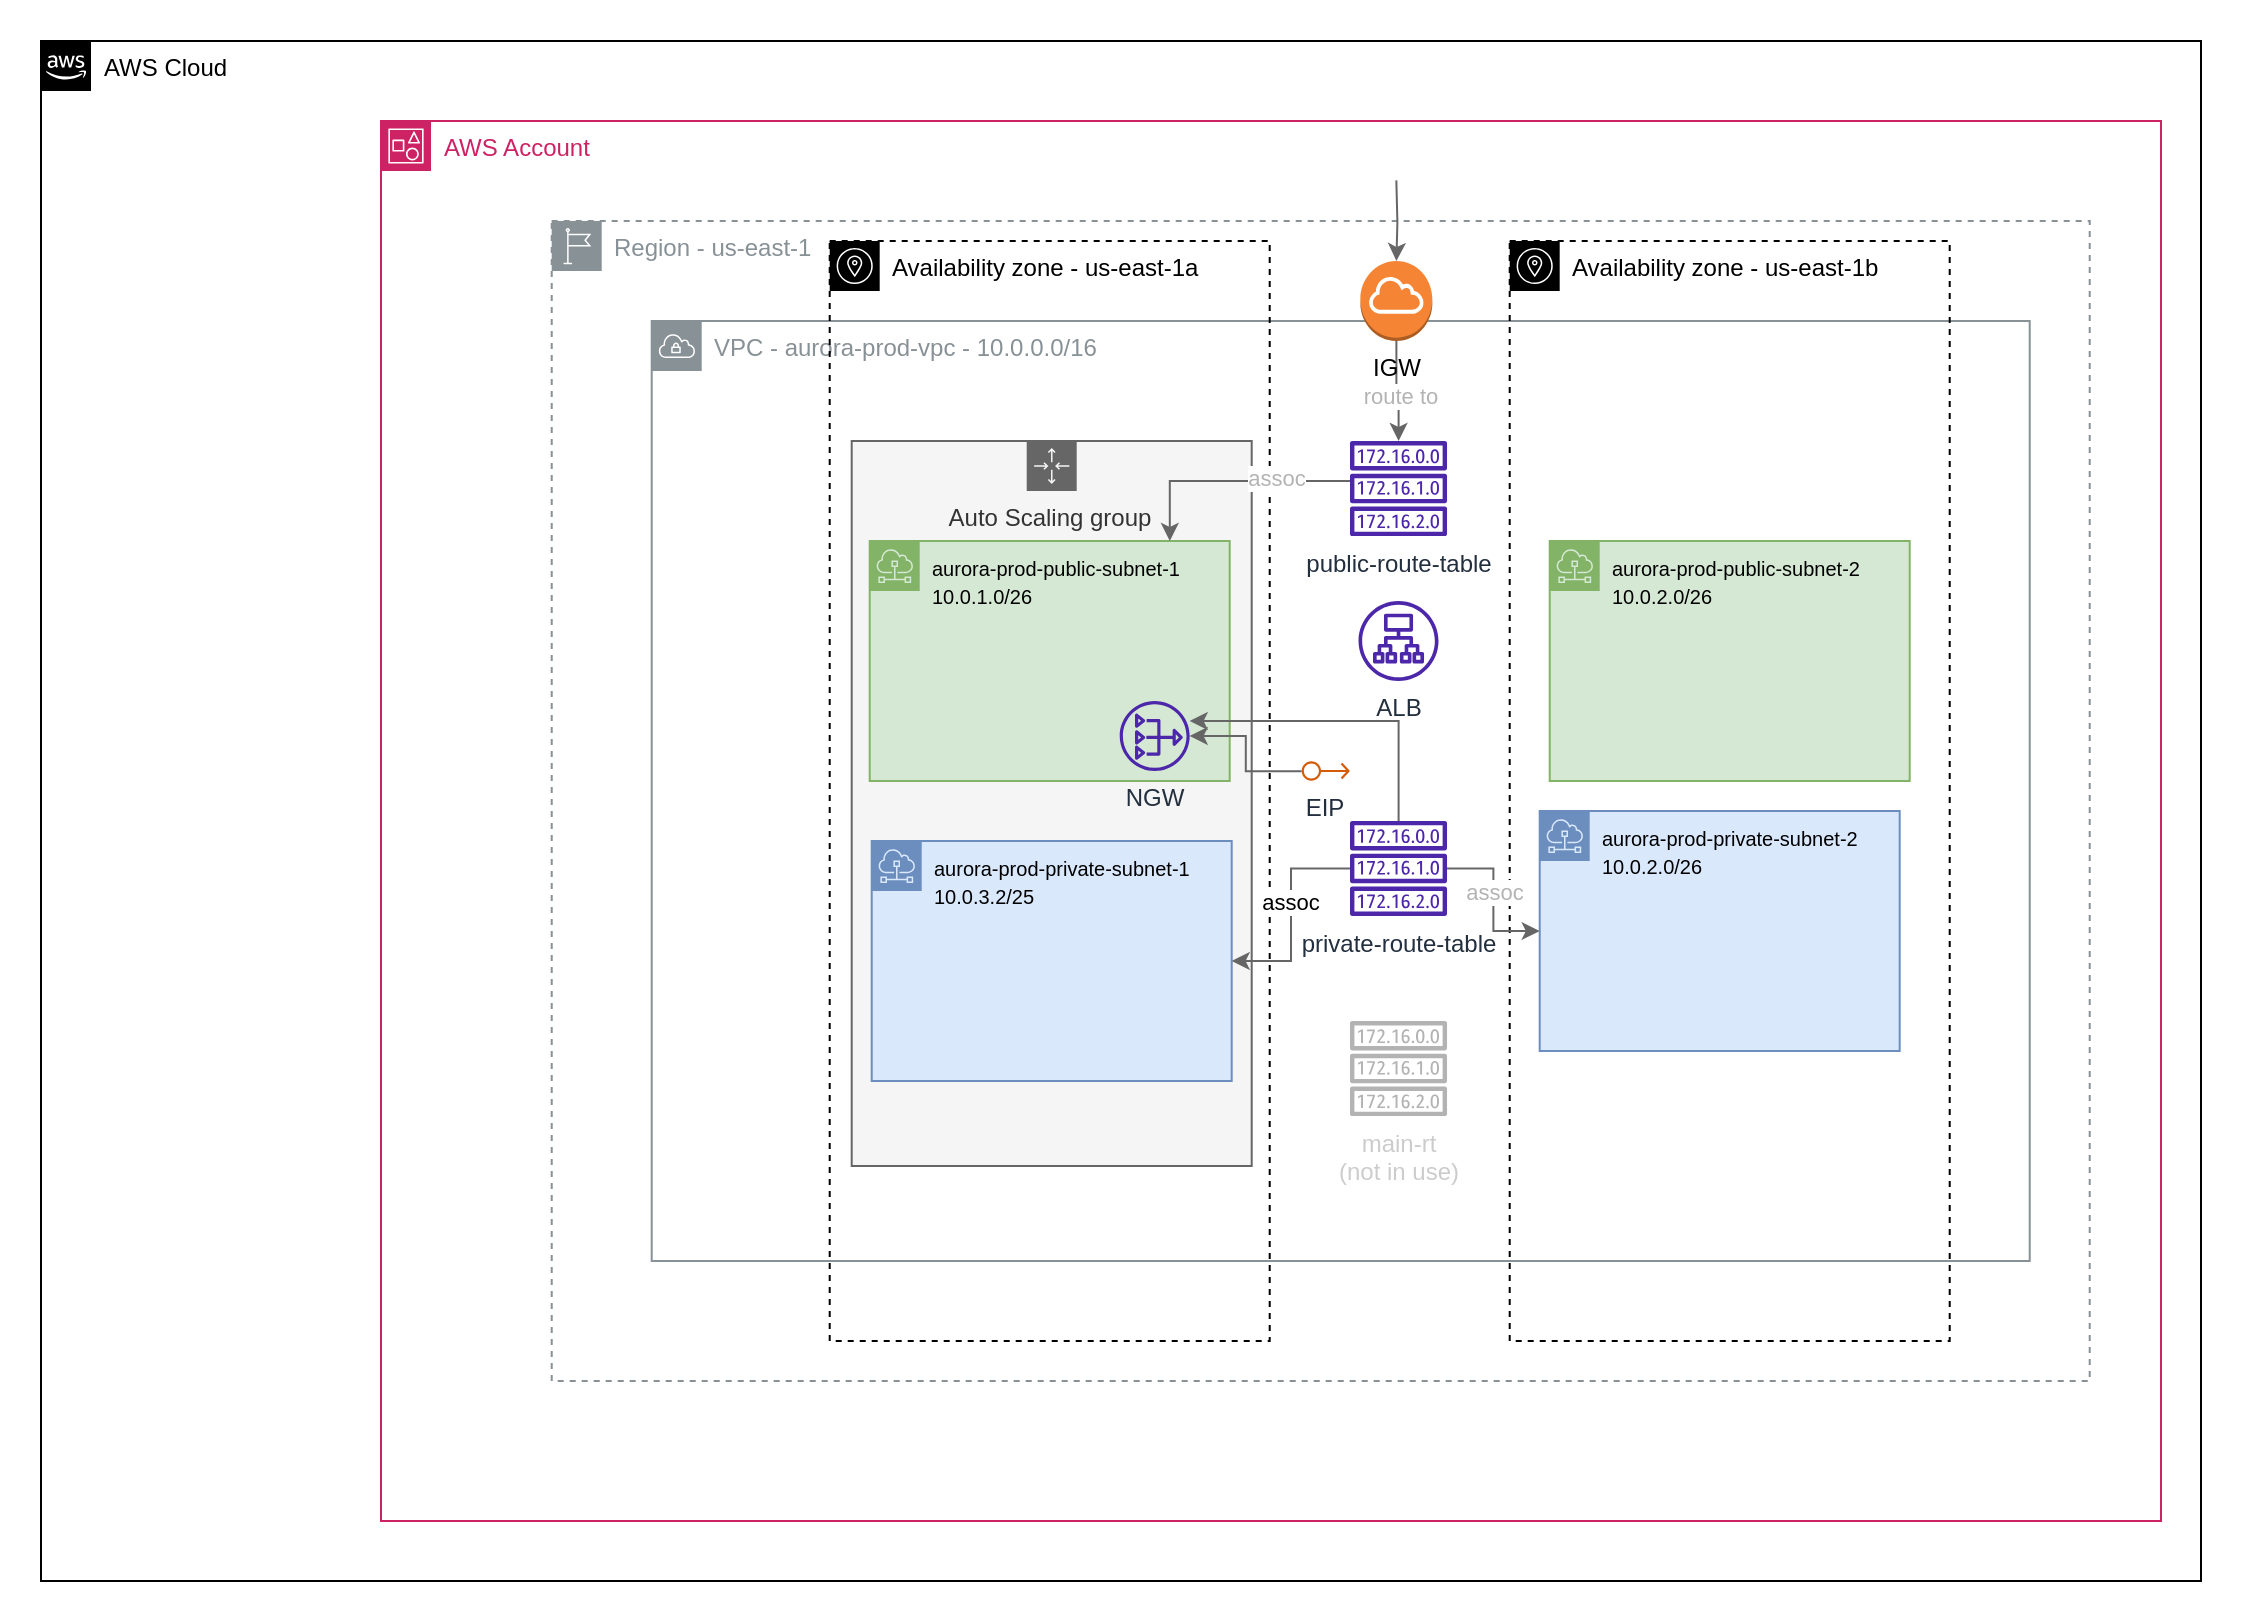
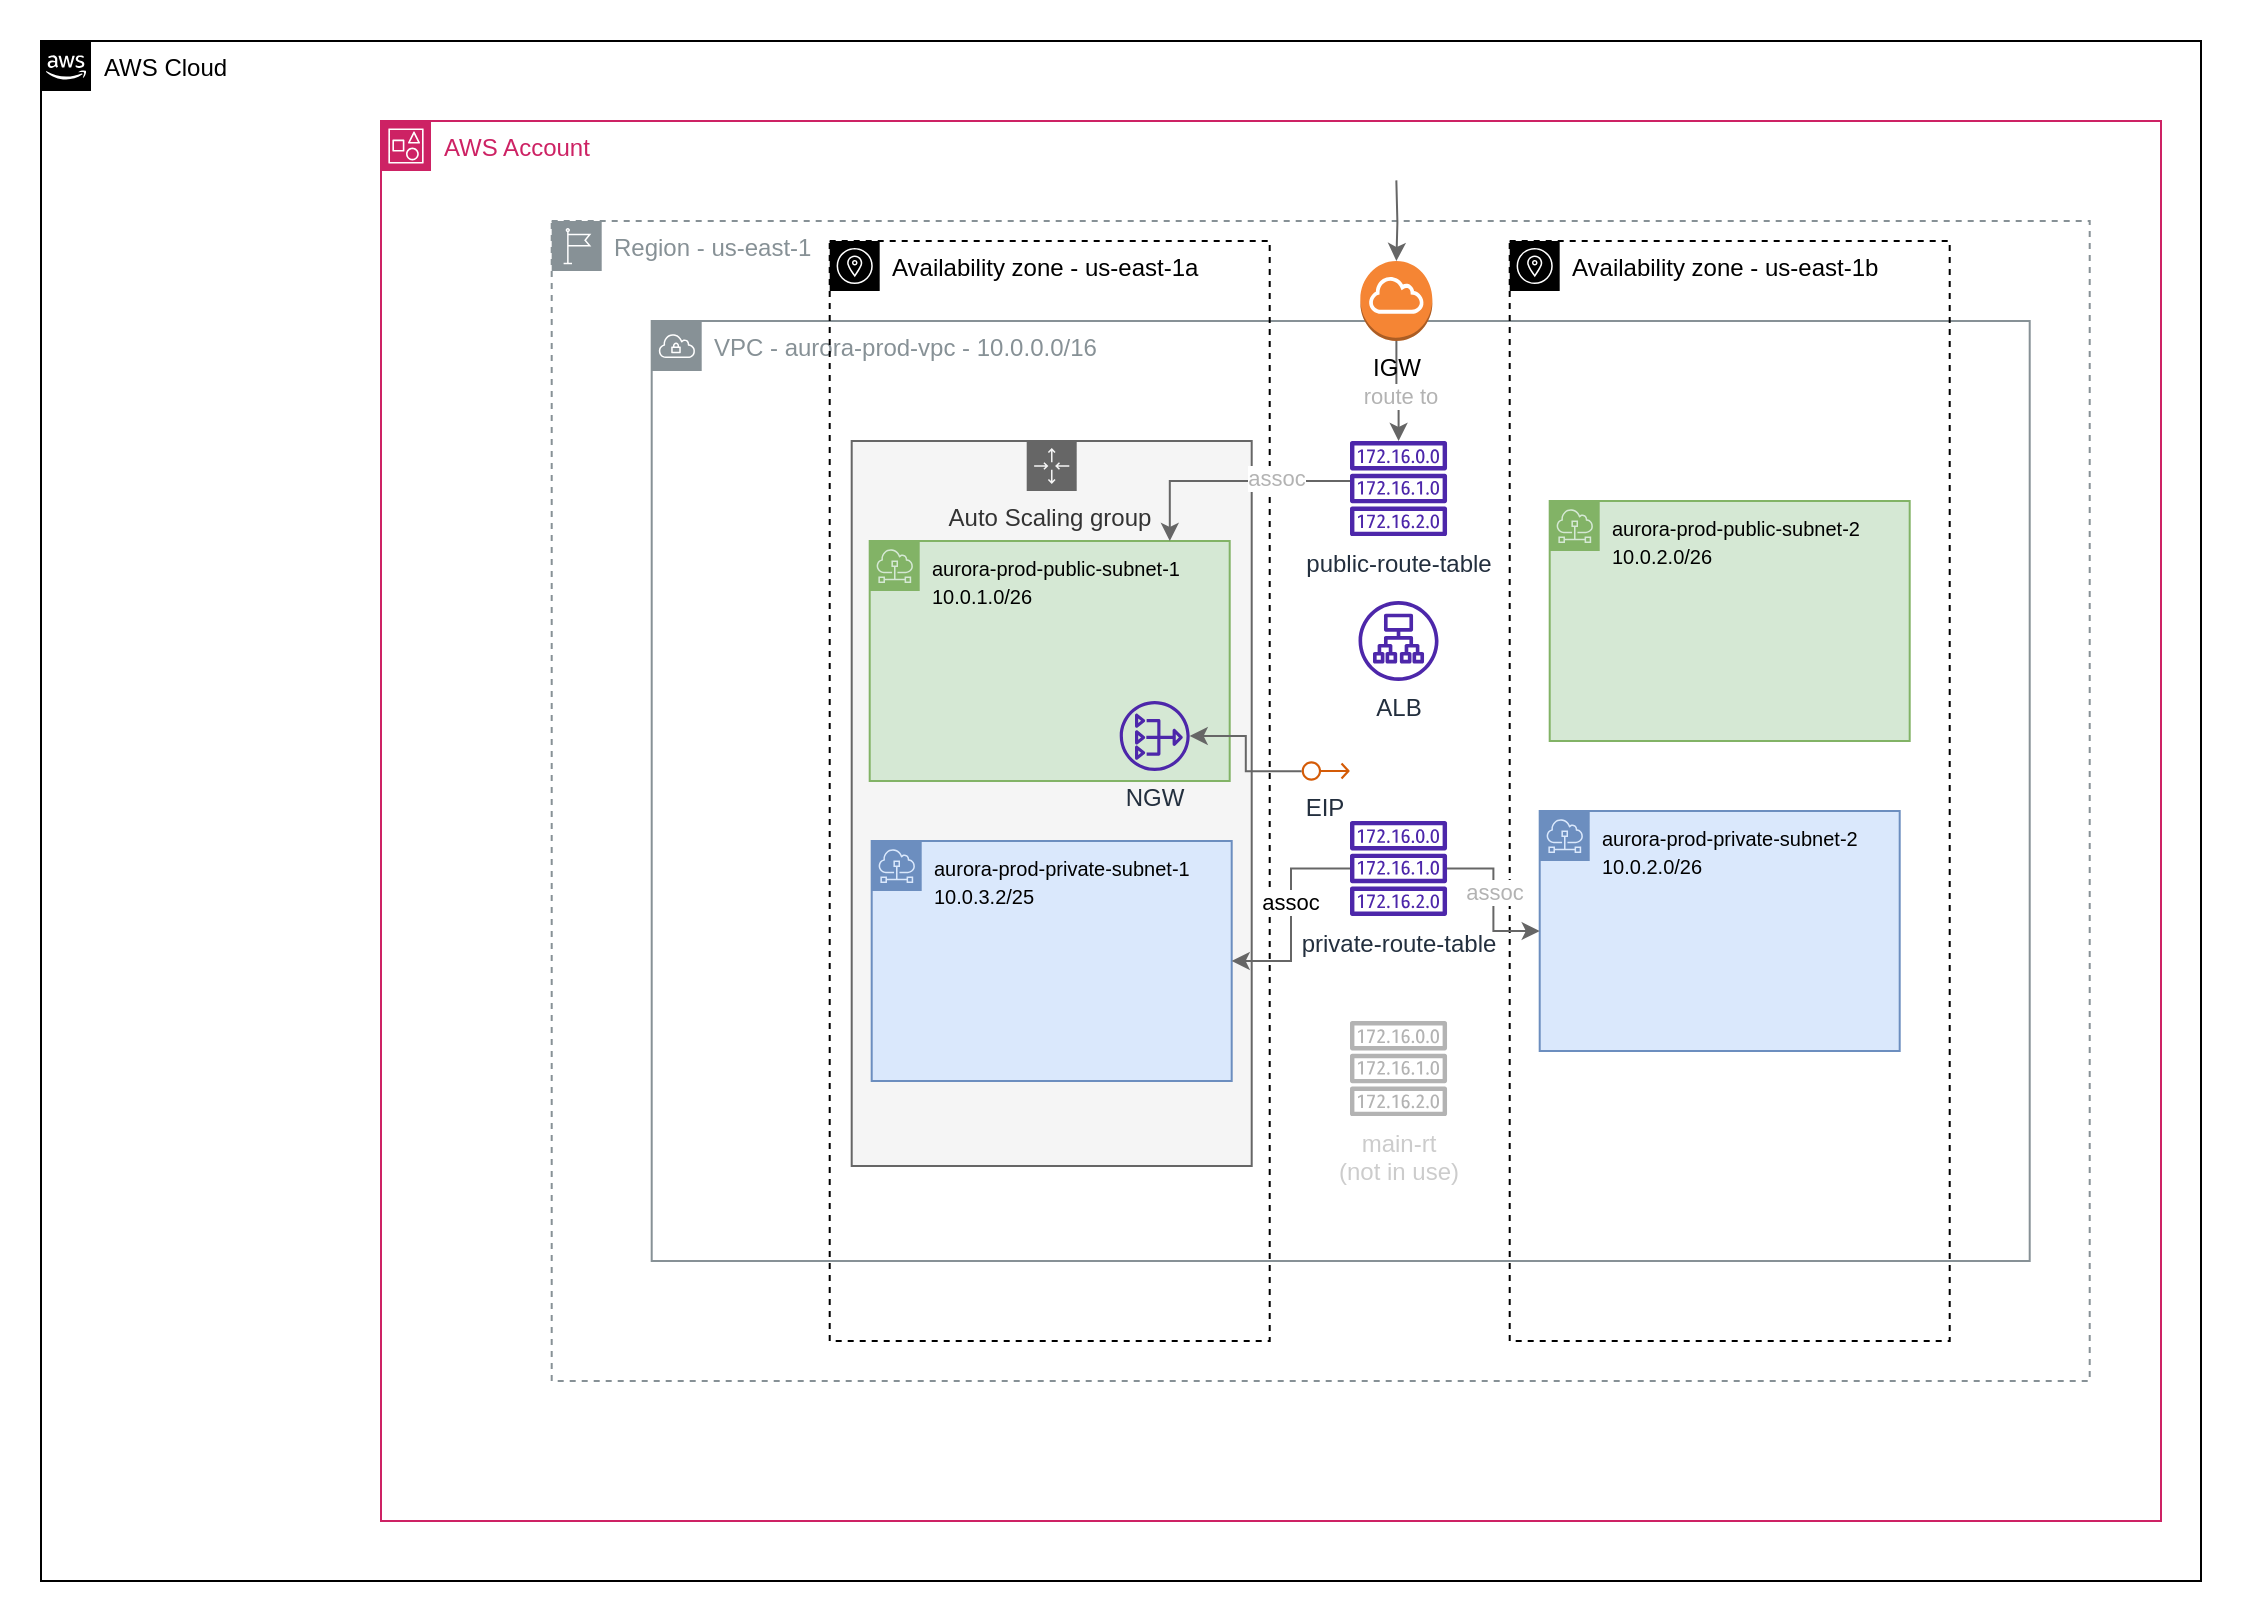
(1730, 661) -> (1730, 621)
(1351, 721) -> none
